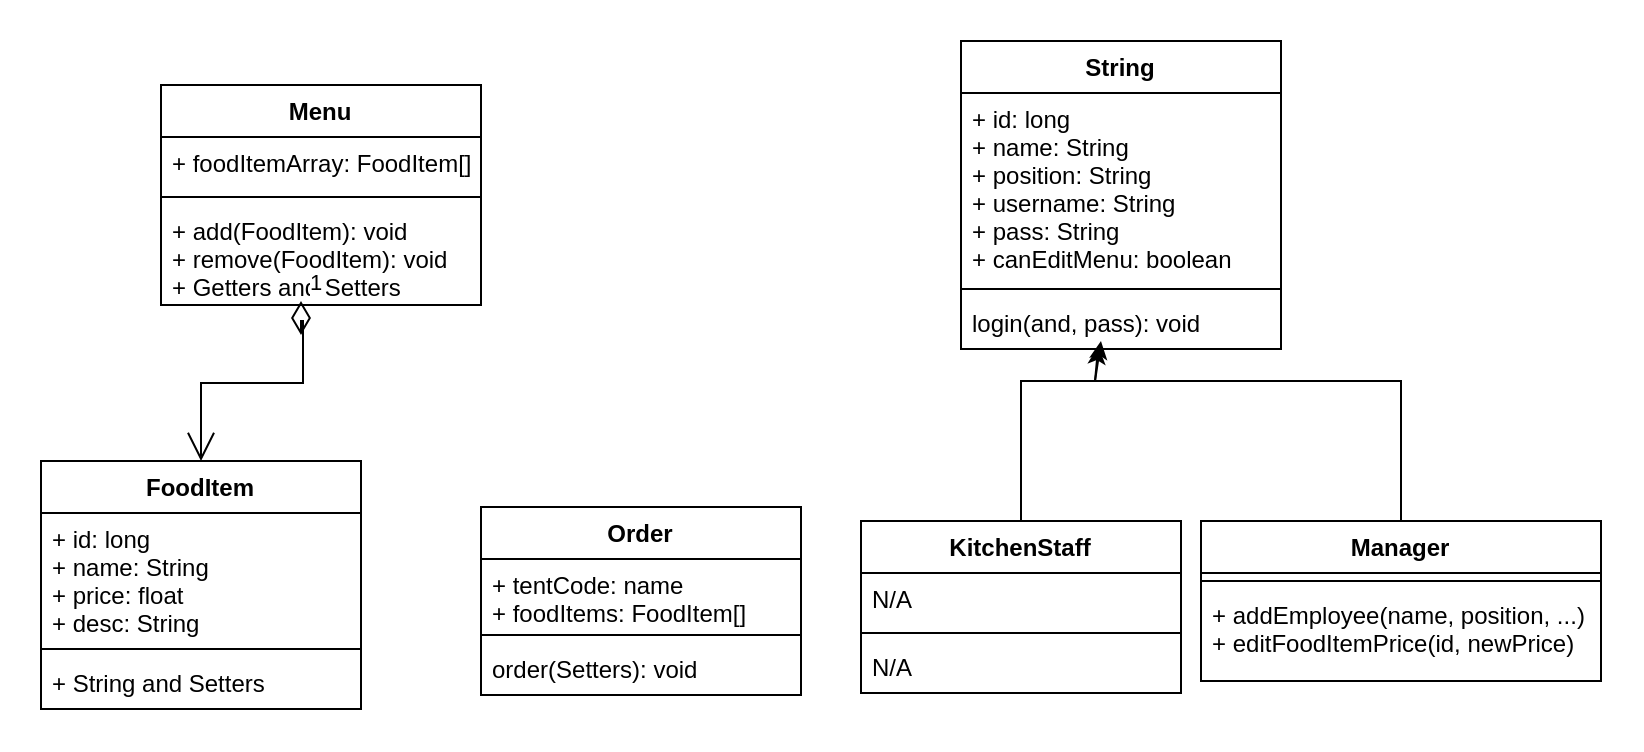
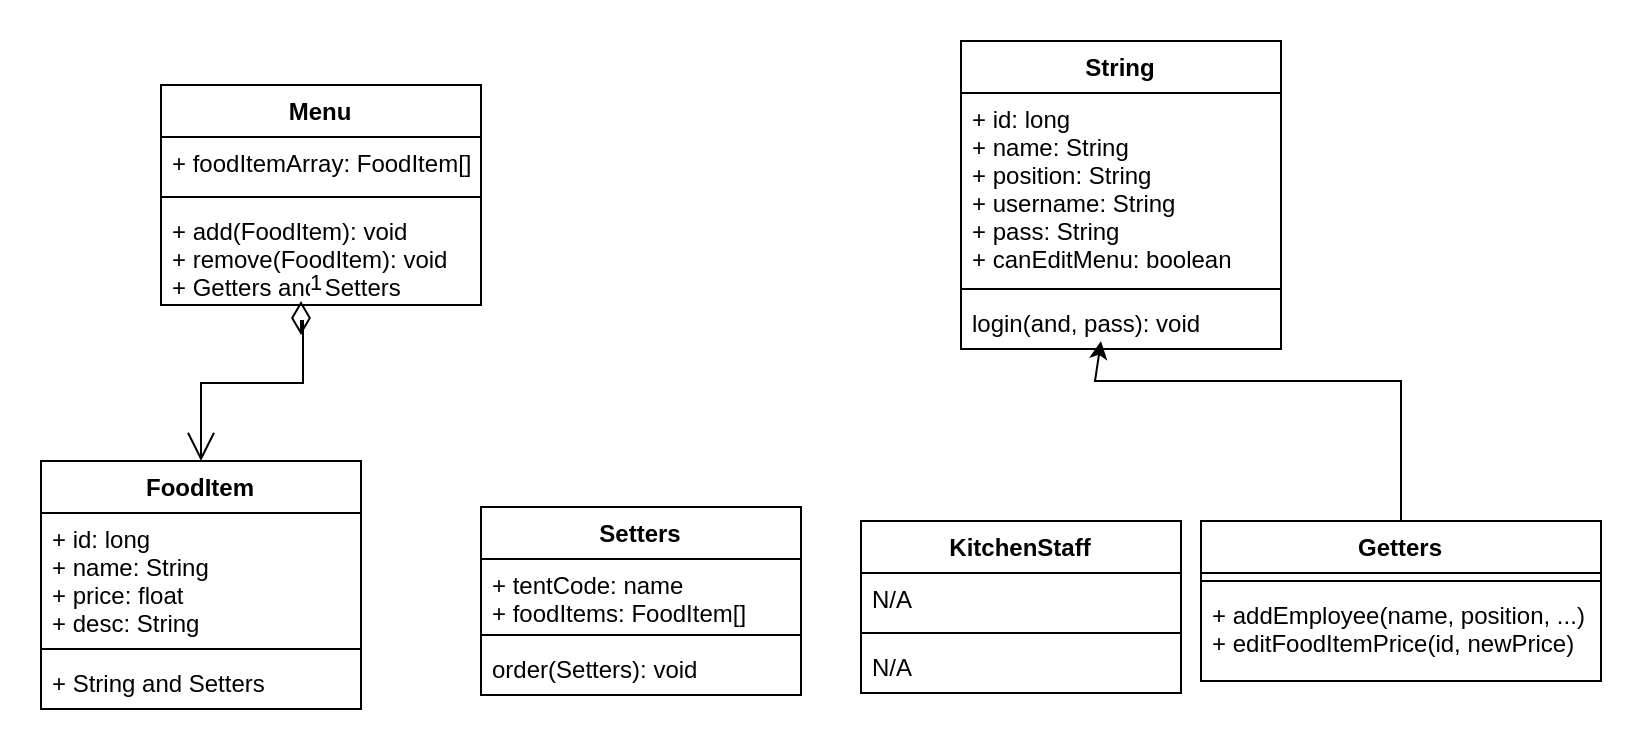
(1021, 416) -> none
(640, 534) -> (640, 534)
(1400, 548) -> (1400, 548)
